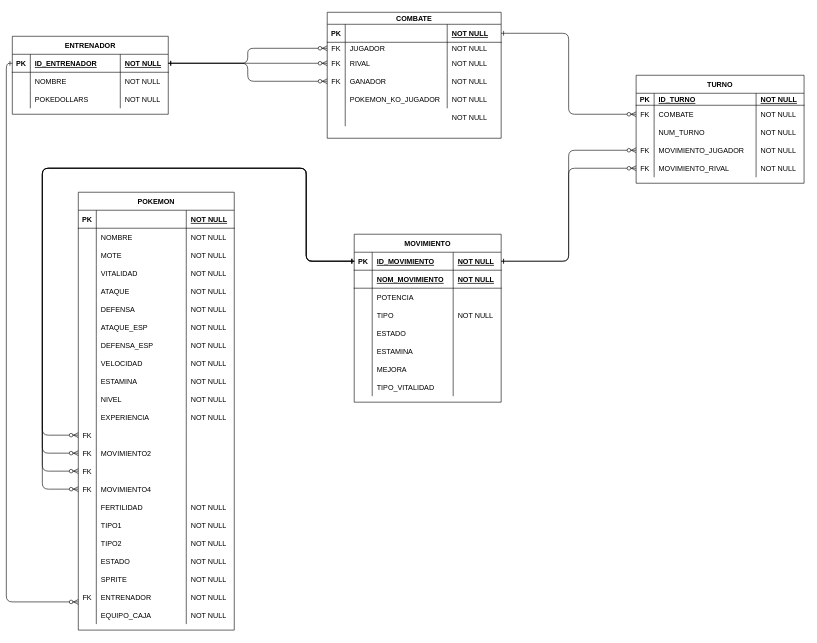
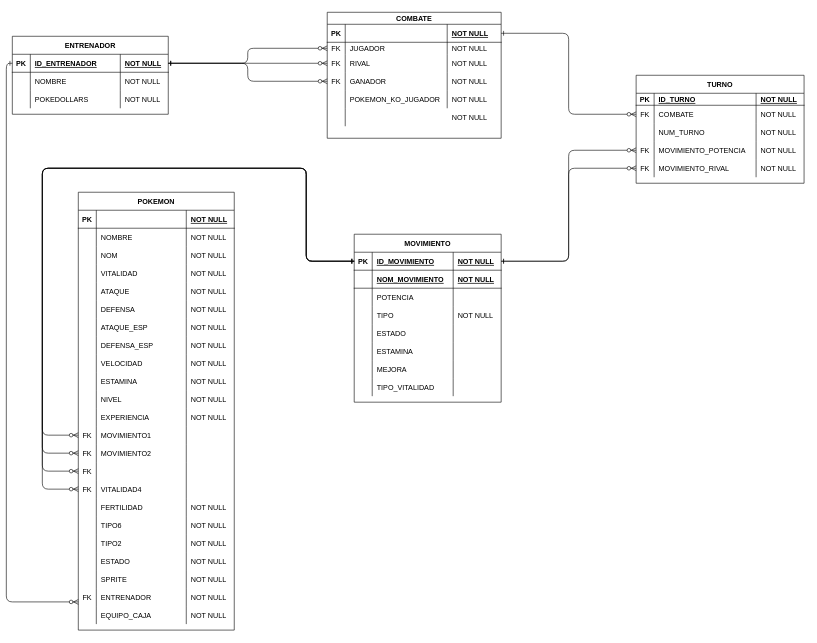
(695, 151) -> (697, 151)
(109, 256) -> (107, 256)
none -> (141, 435)
(123, 490) -> (121, 490)
(111, 526) -> (111, 526)
